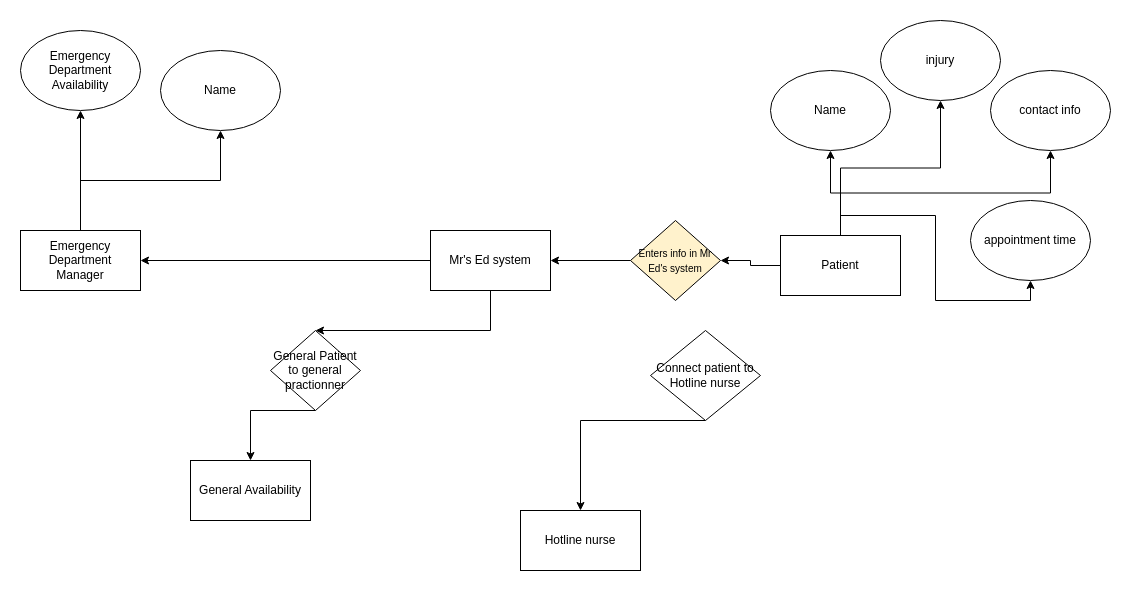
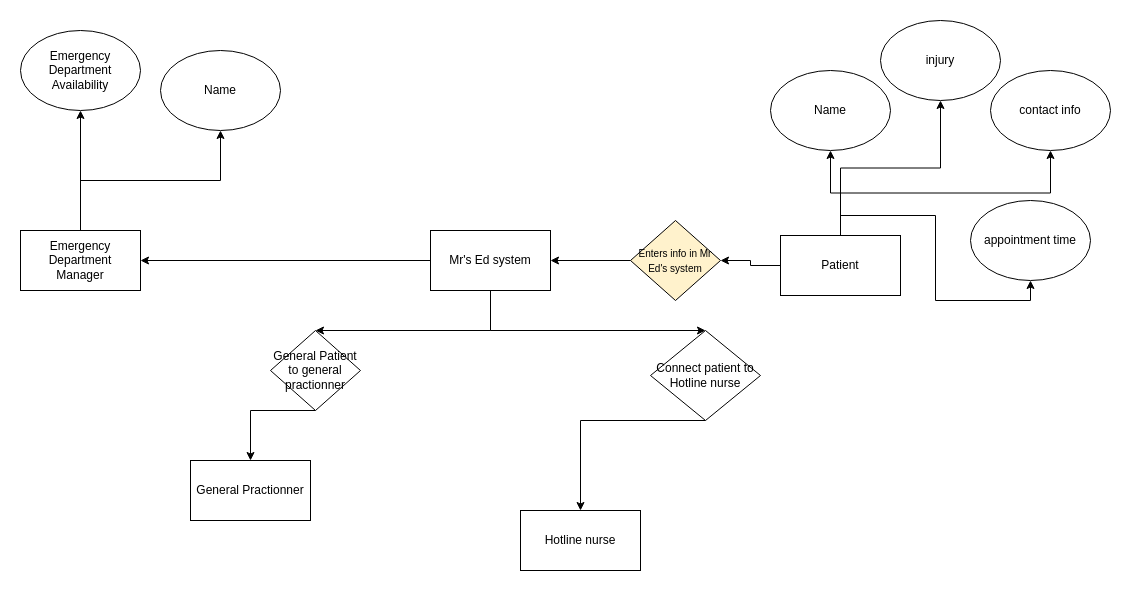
none -> (595, 331)
(251, 491) -> (251, 491)
